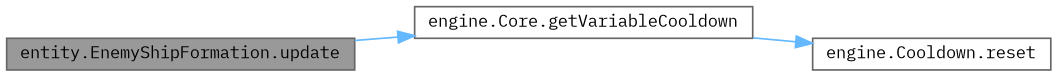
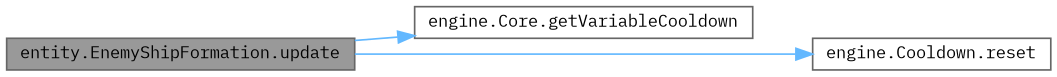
(774, 40) -> (575, 54)
